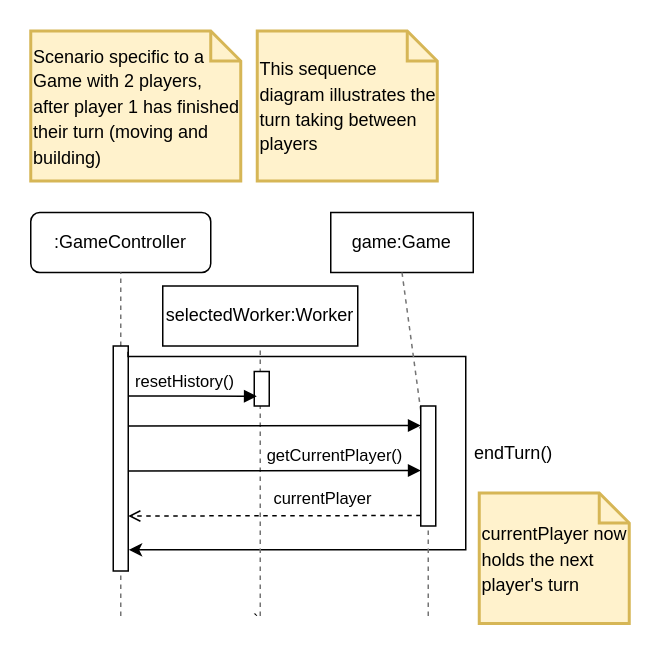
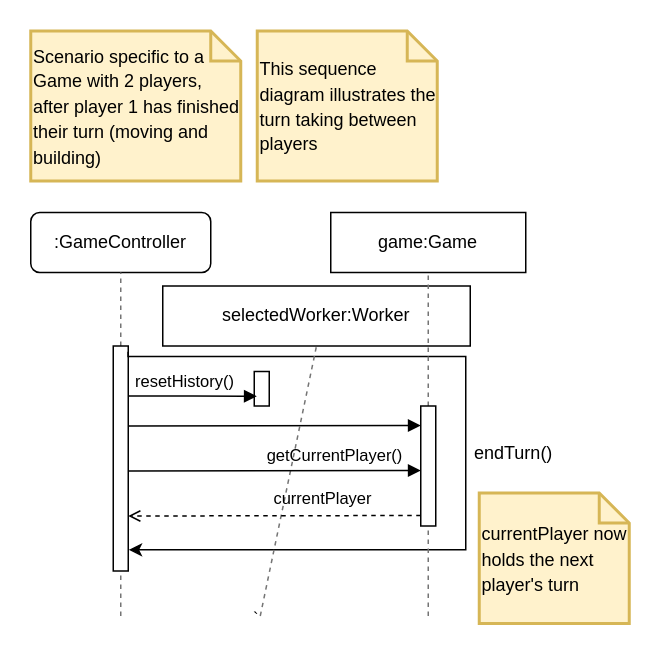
(402, 242) -> (428, 242)
(260, 316) -> (317, 316)
